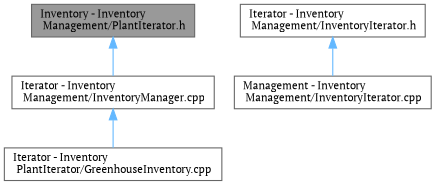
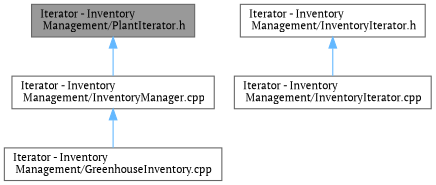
(113, 21) -> (113, 21)
(333, 92) -> (333, 92)
(113, 164) -> (113, 164)
